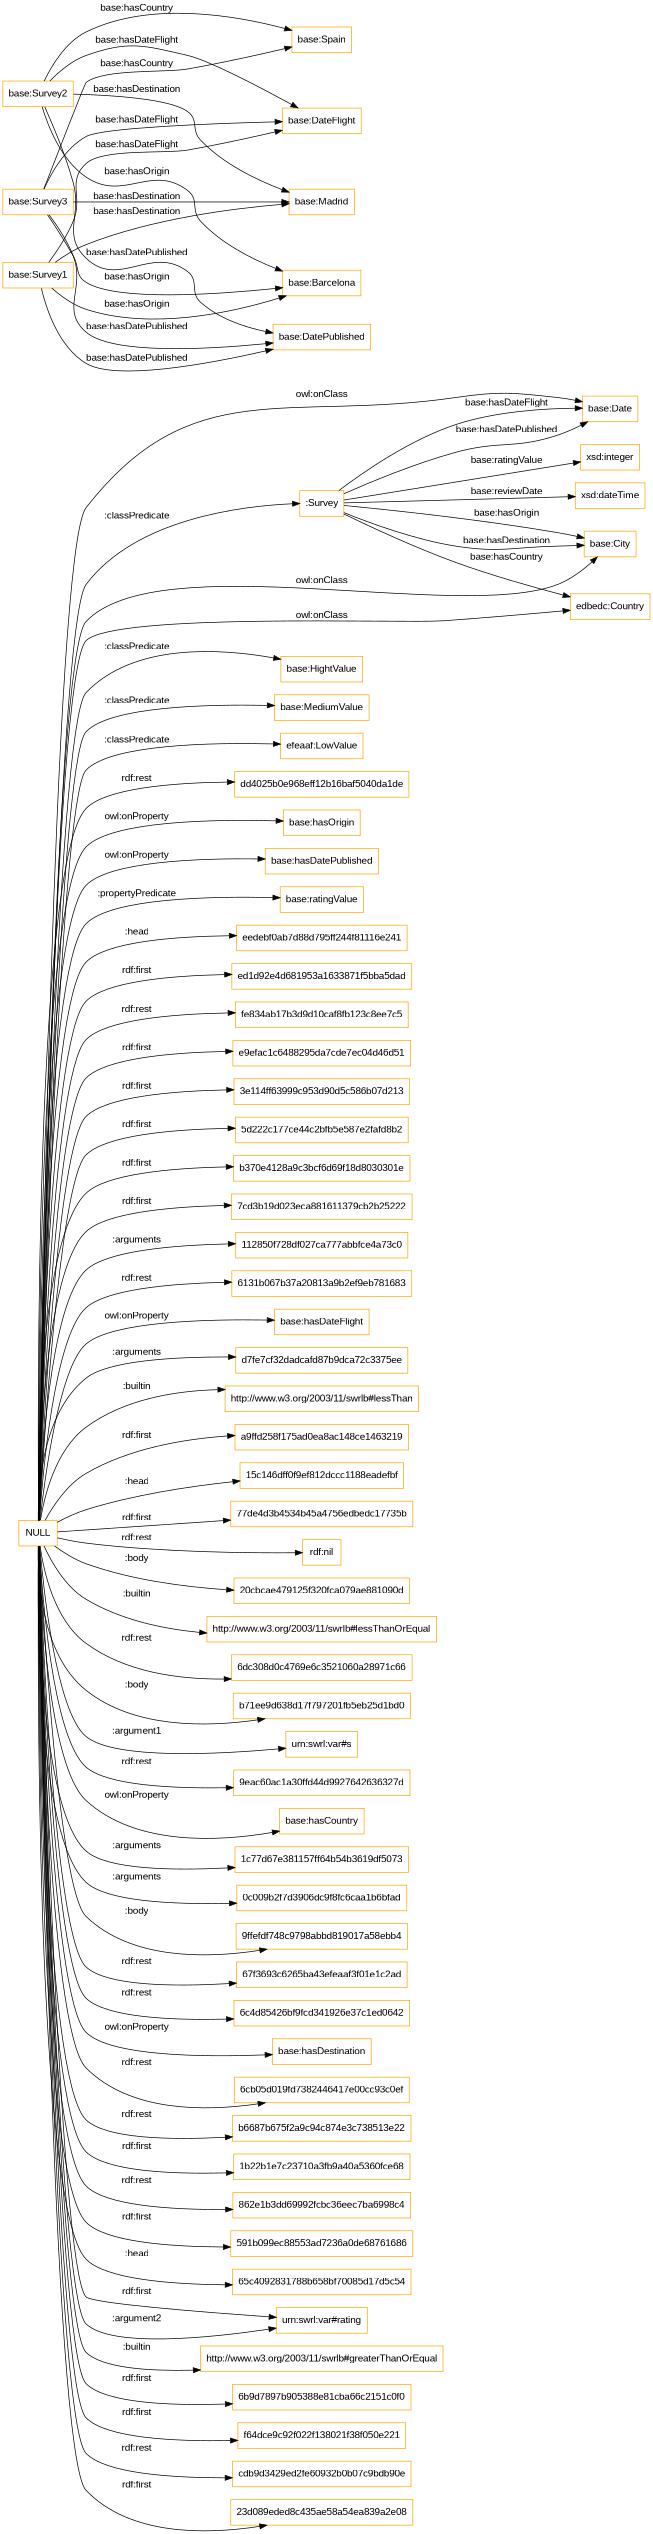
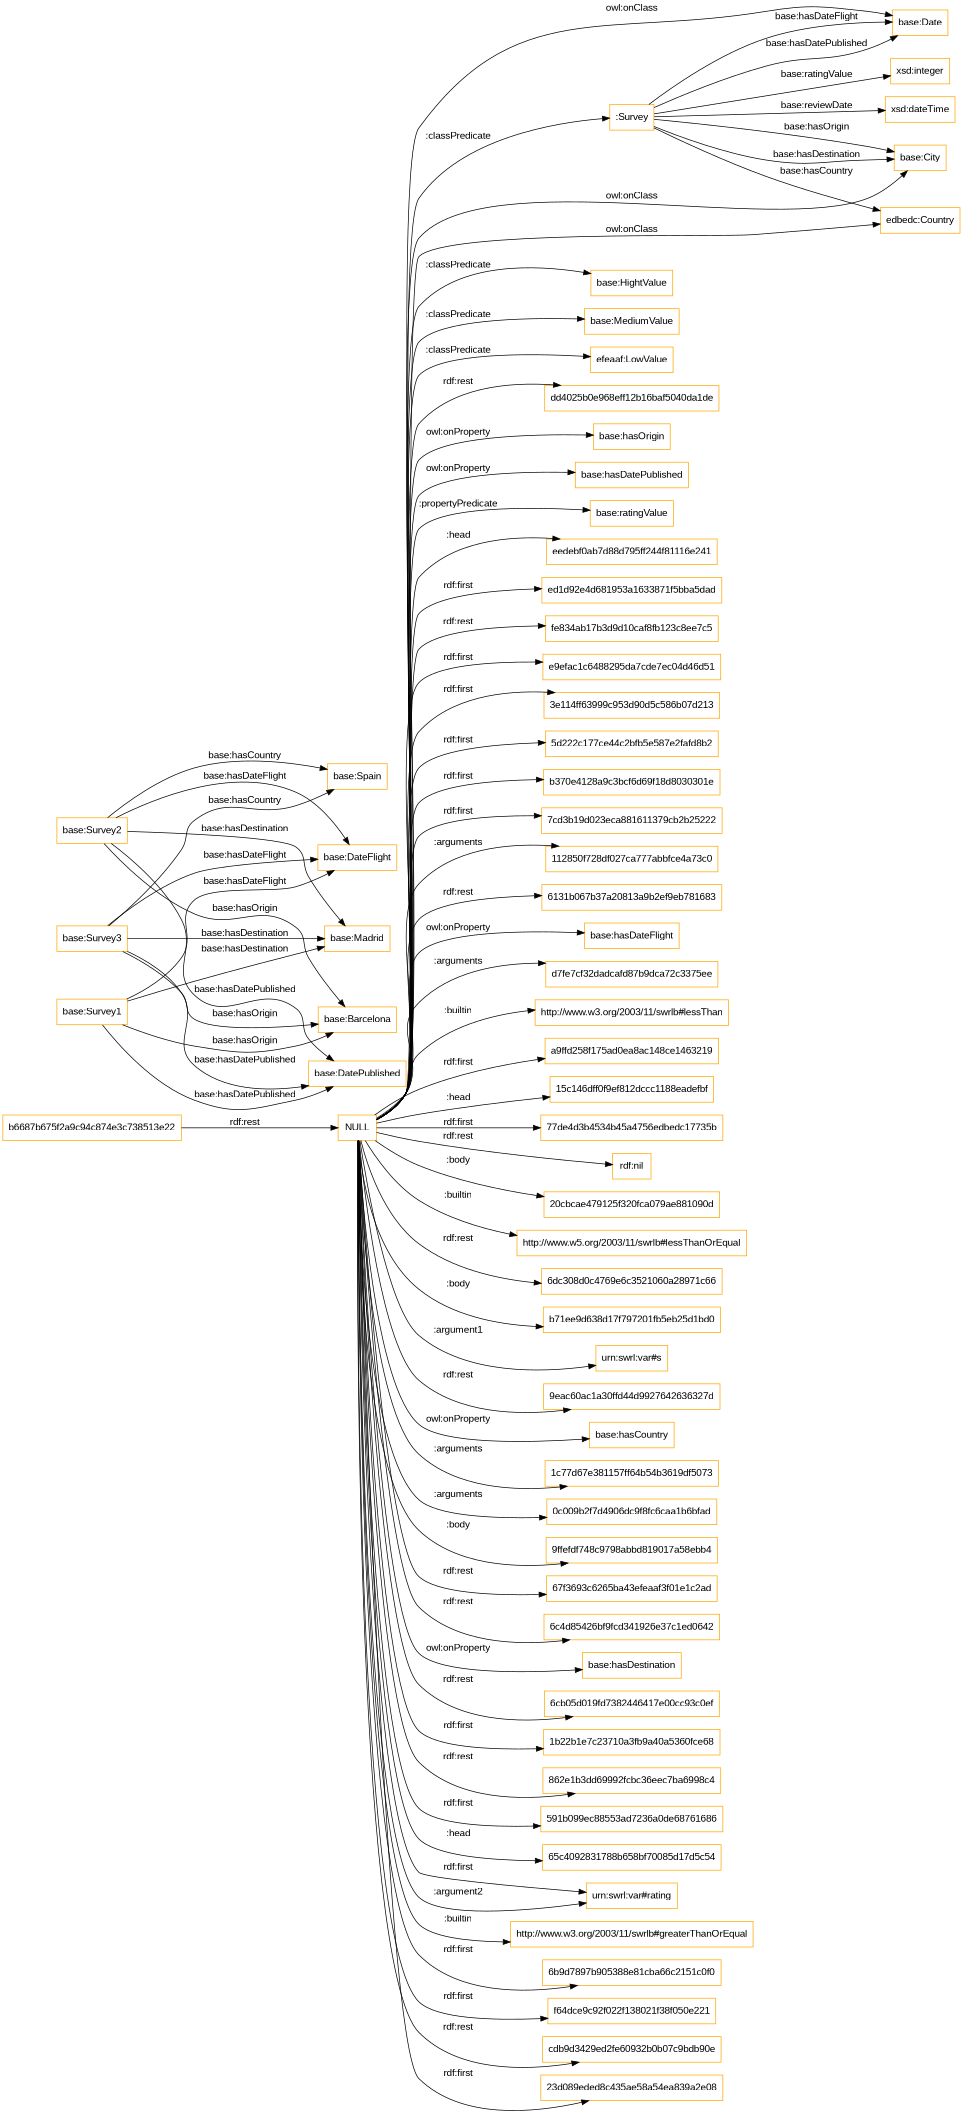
(322, 1629) -> (632, 1243)
(322, 1898) -> (632, 1512)
(65, 2050) -> (256, 1128)
